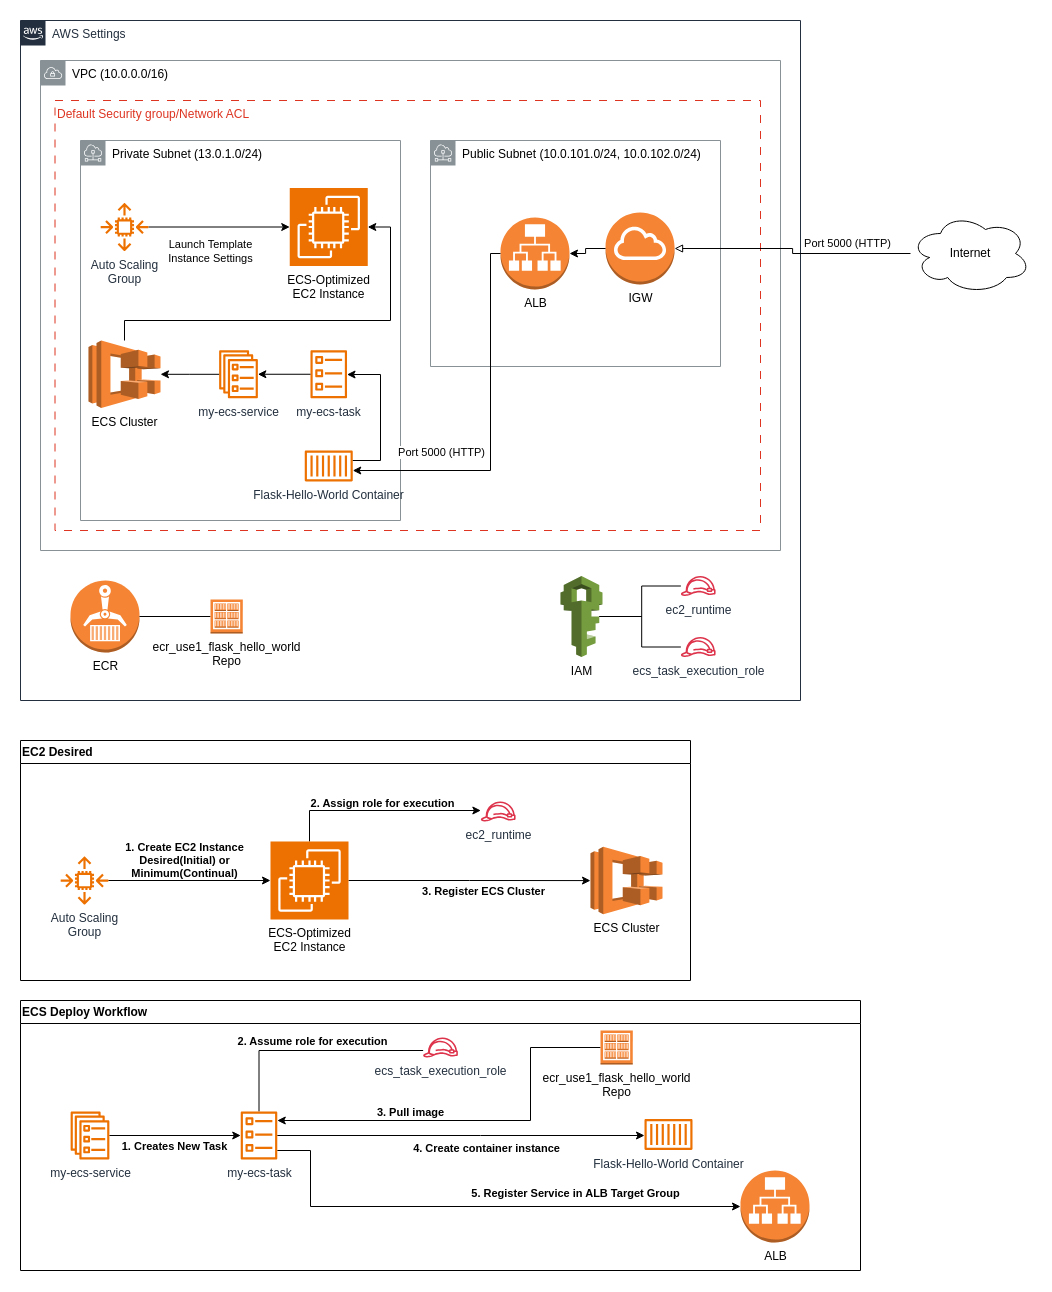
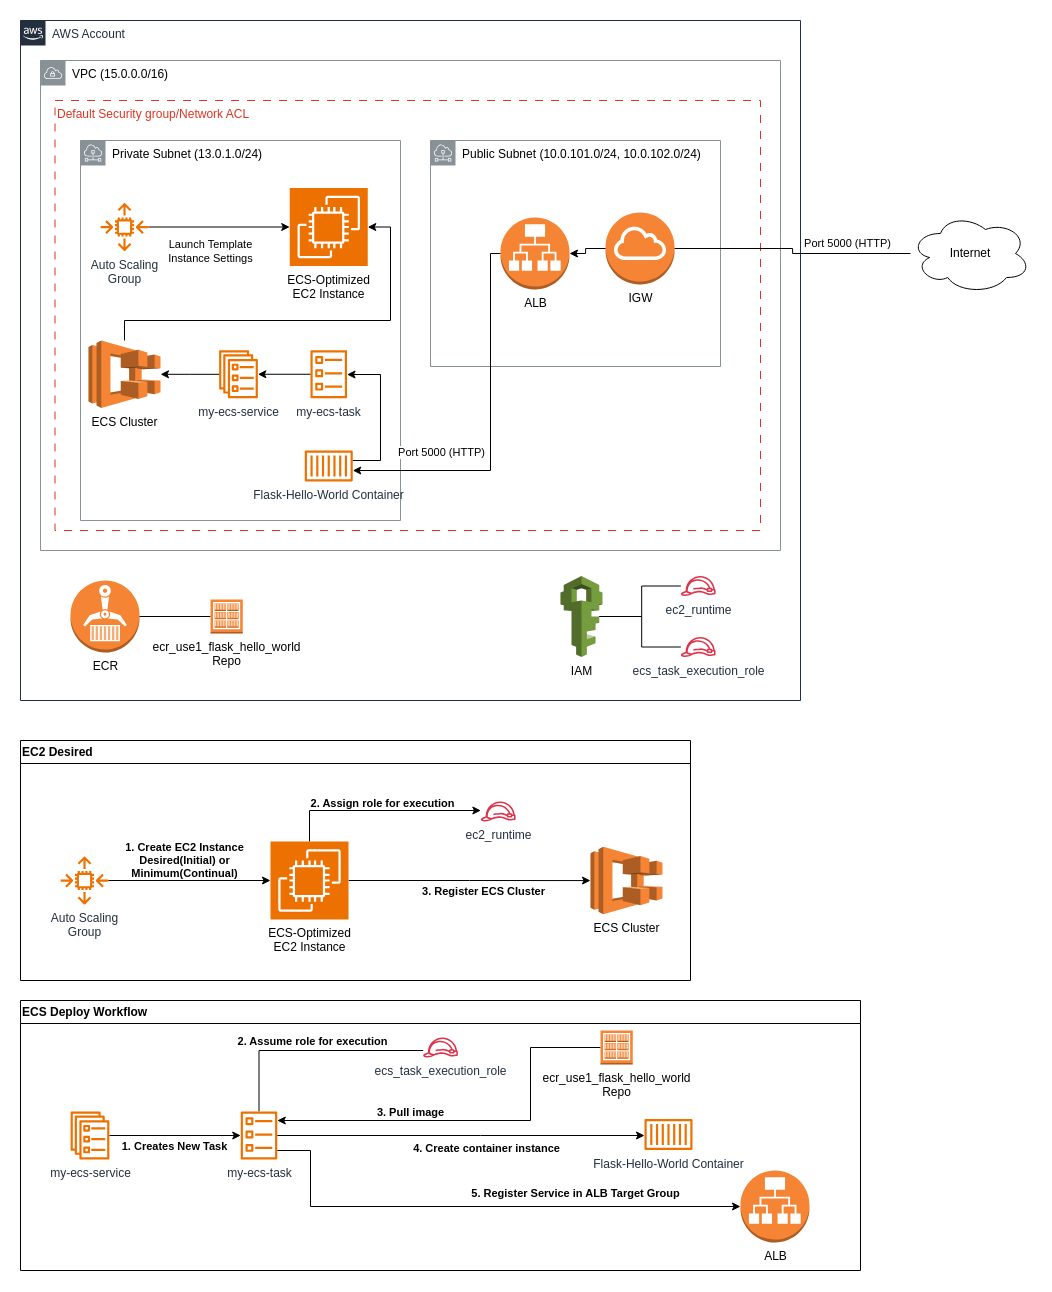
(90, 35) -> (88, 35)
(123, 75) -> (123, 75)
(684, 249) -> (680, 249)
